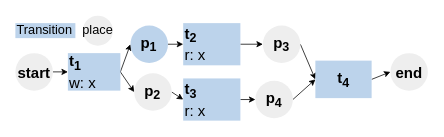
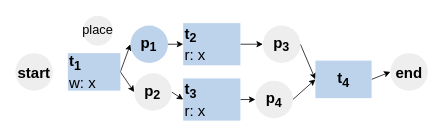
(45, 30) -> none
(61, 72) -> none
